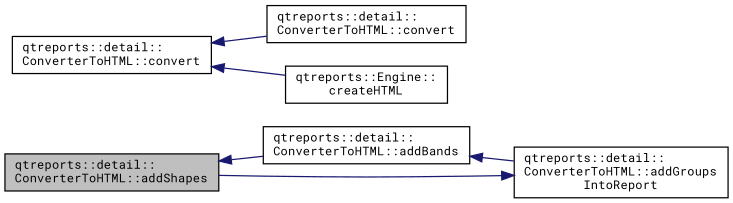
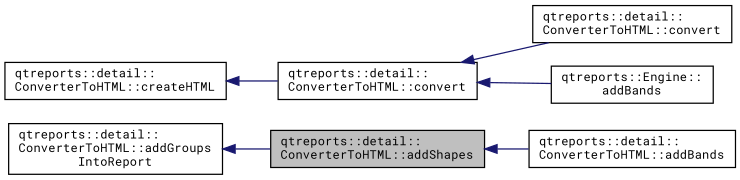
none -> (116, 81)
(367, 85) -> (632, 85)
(498, 159) -> none
